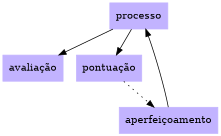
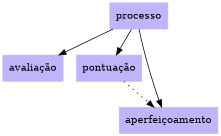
(159, 71) -> (148, 65)
